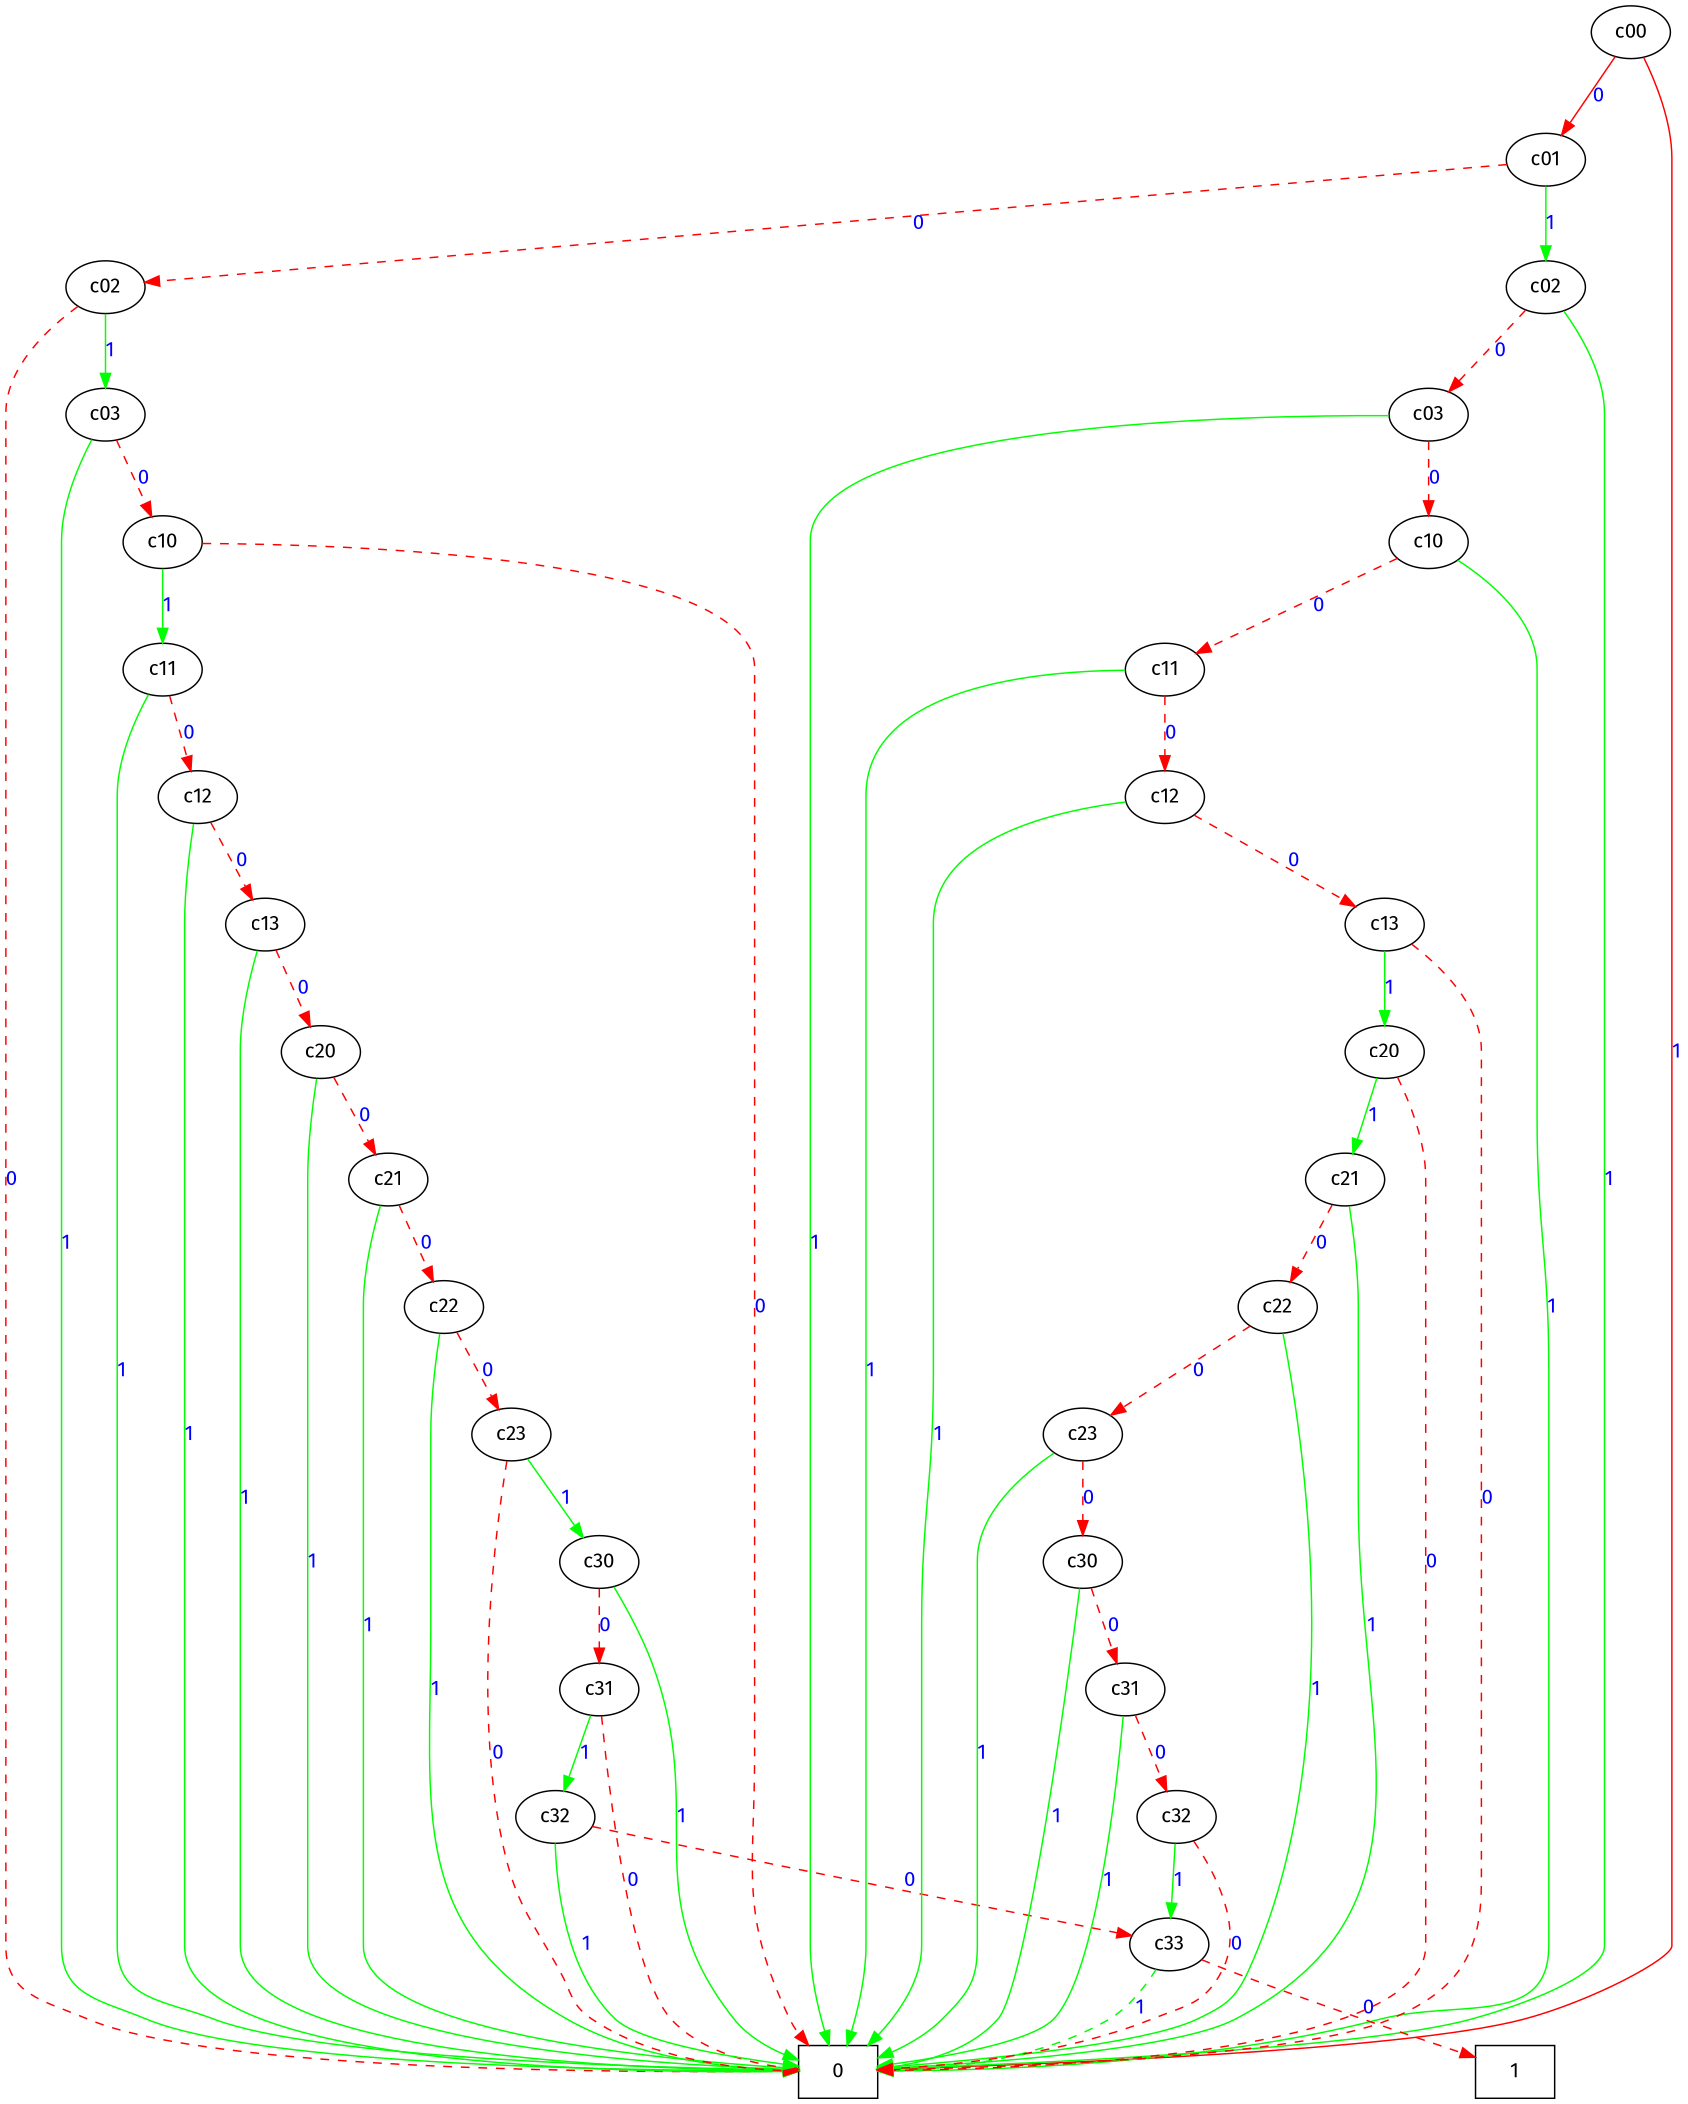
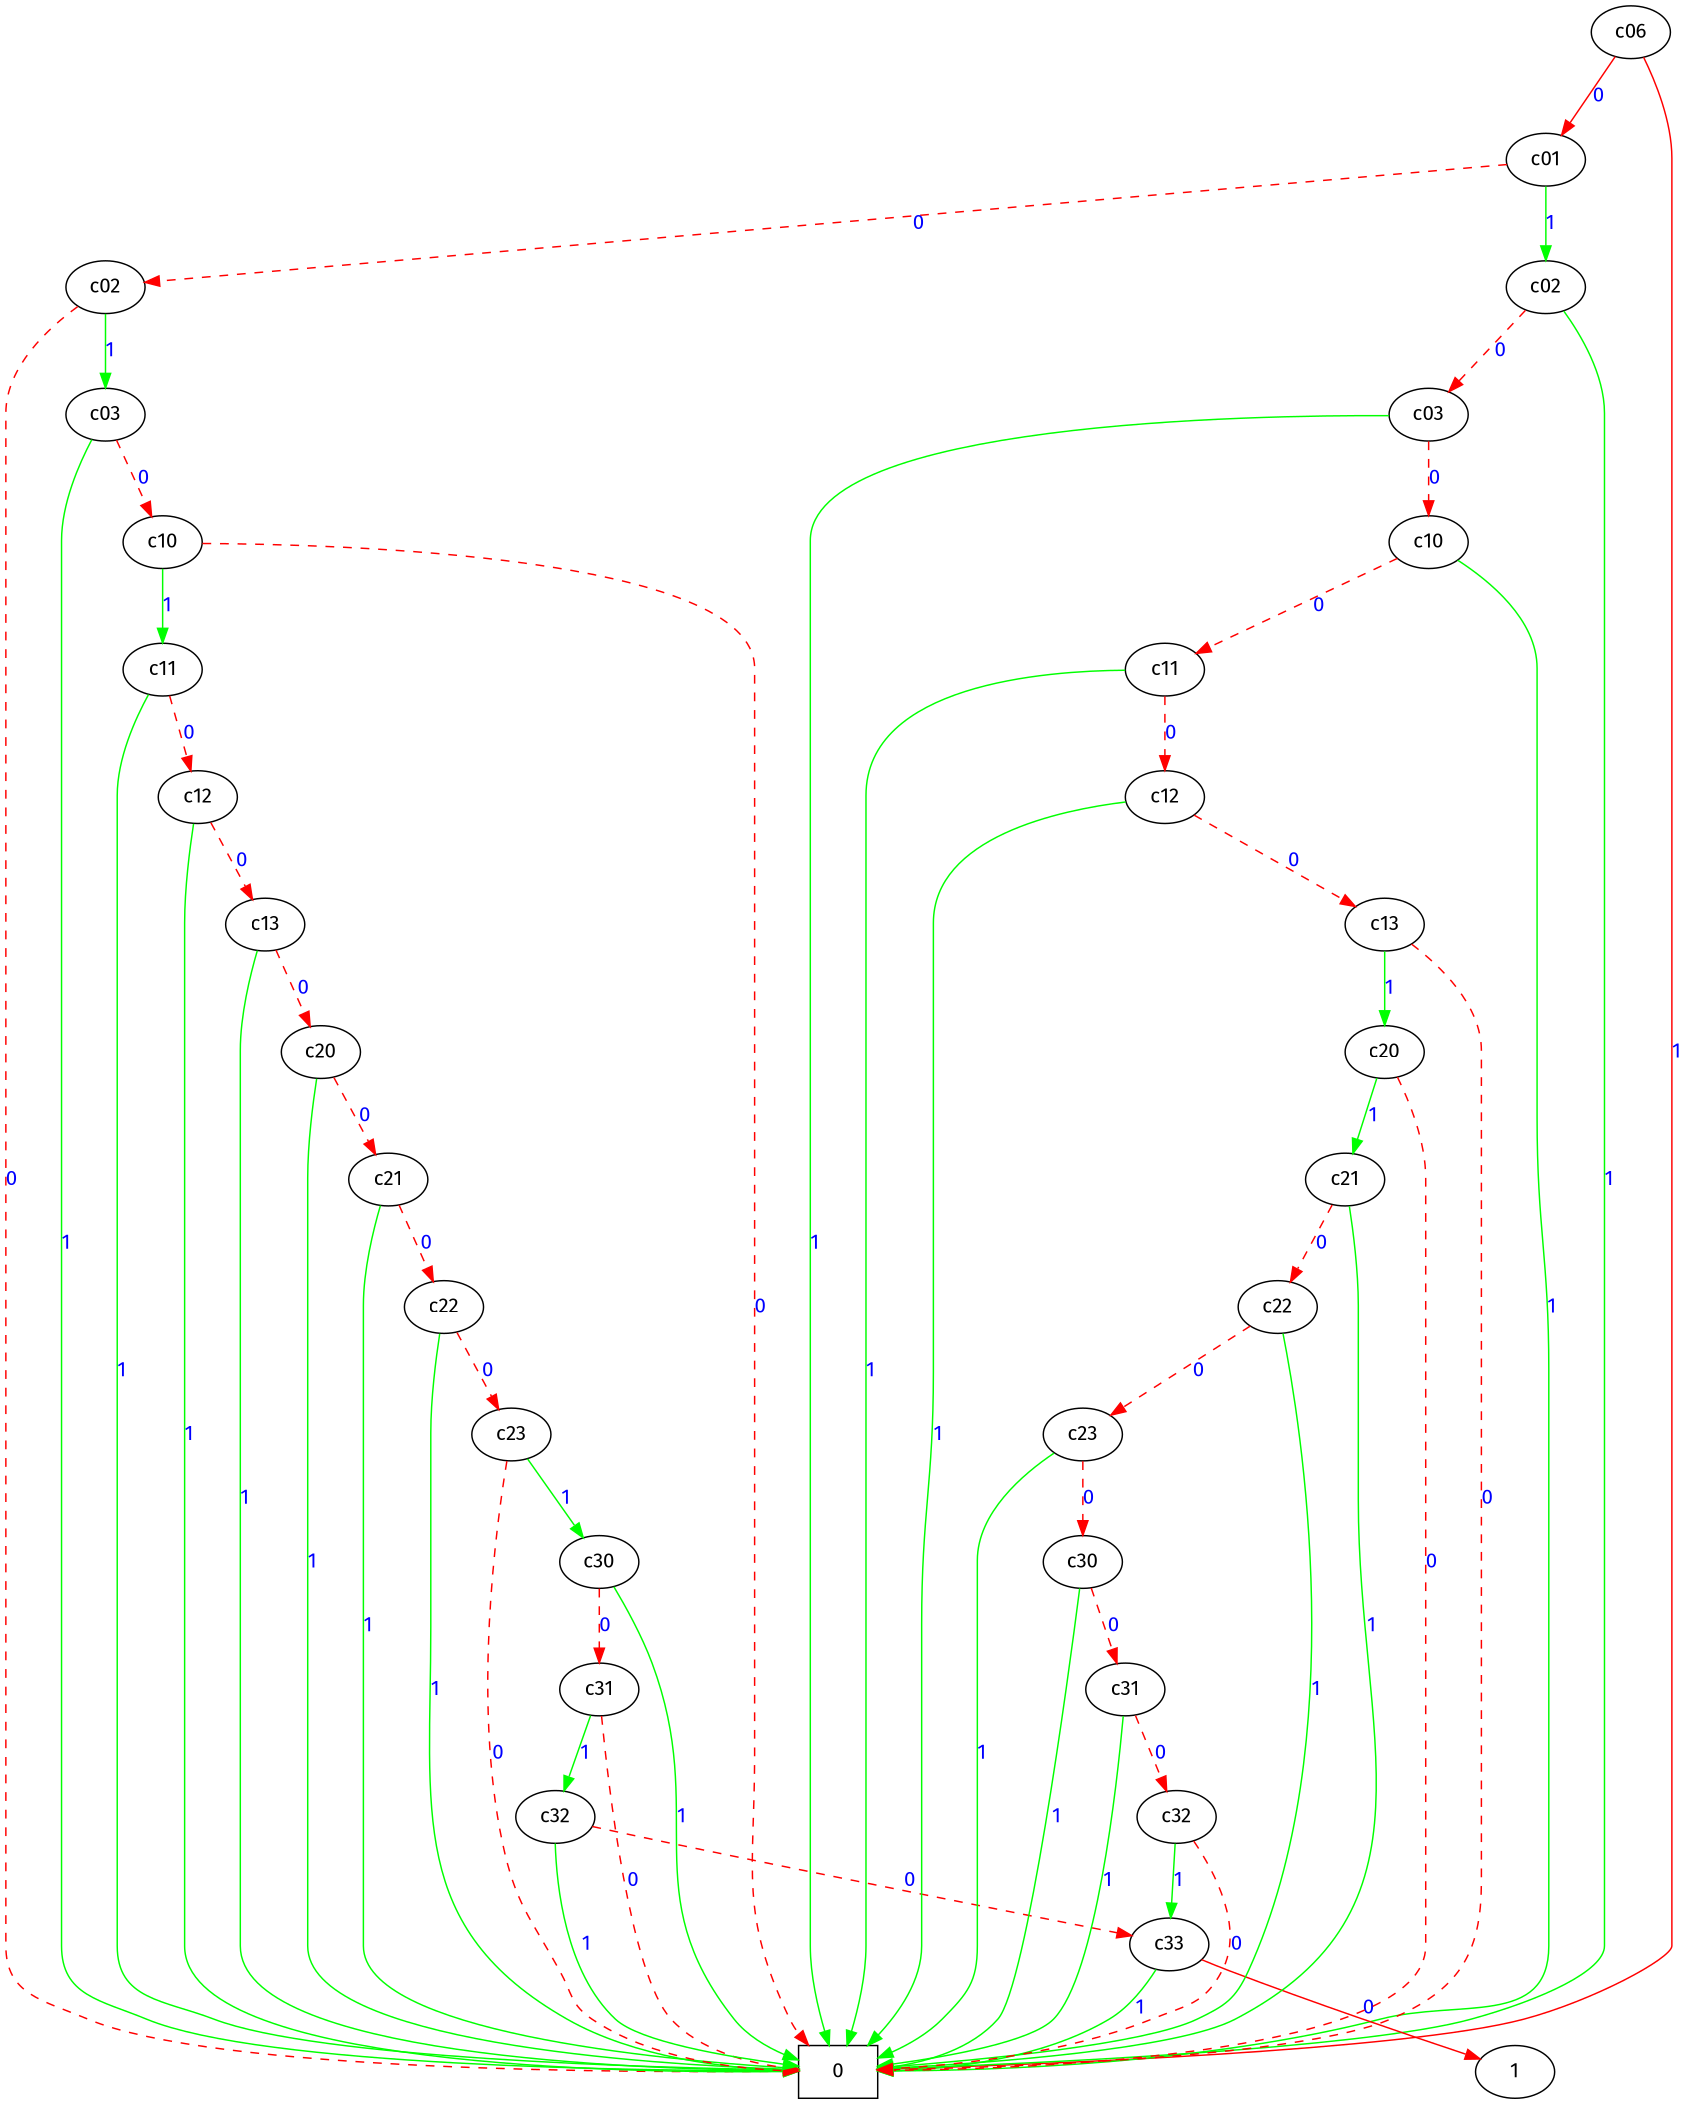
(1631, 32) -> (1631, 32)
(1331, 2008) -> (1333, 2009)
(1086, 2031) -> (1086, 2031)
(1515, 2072) -> (1515, 2072)
